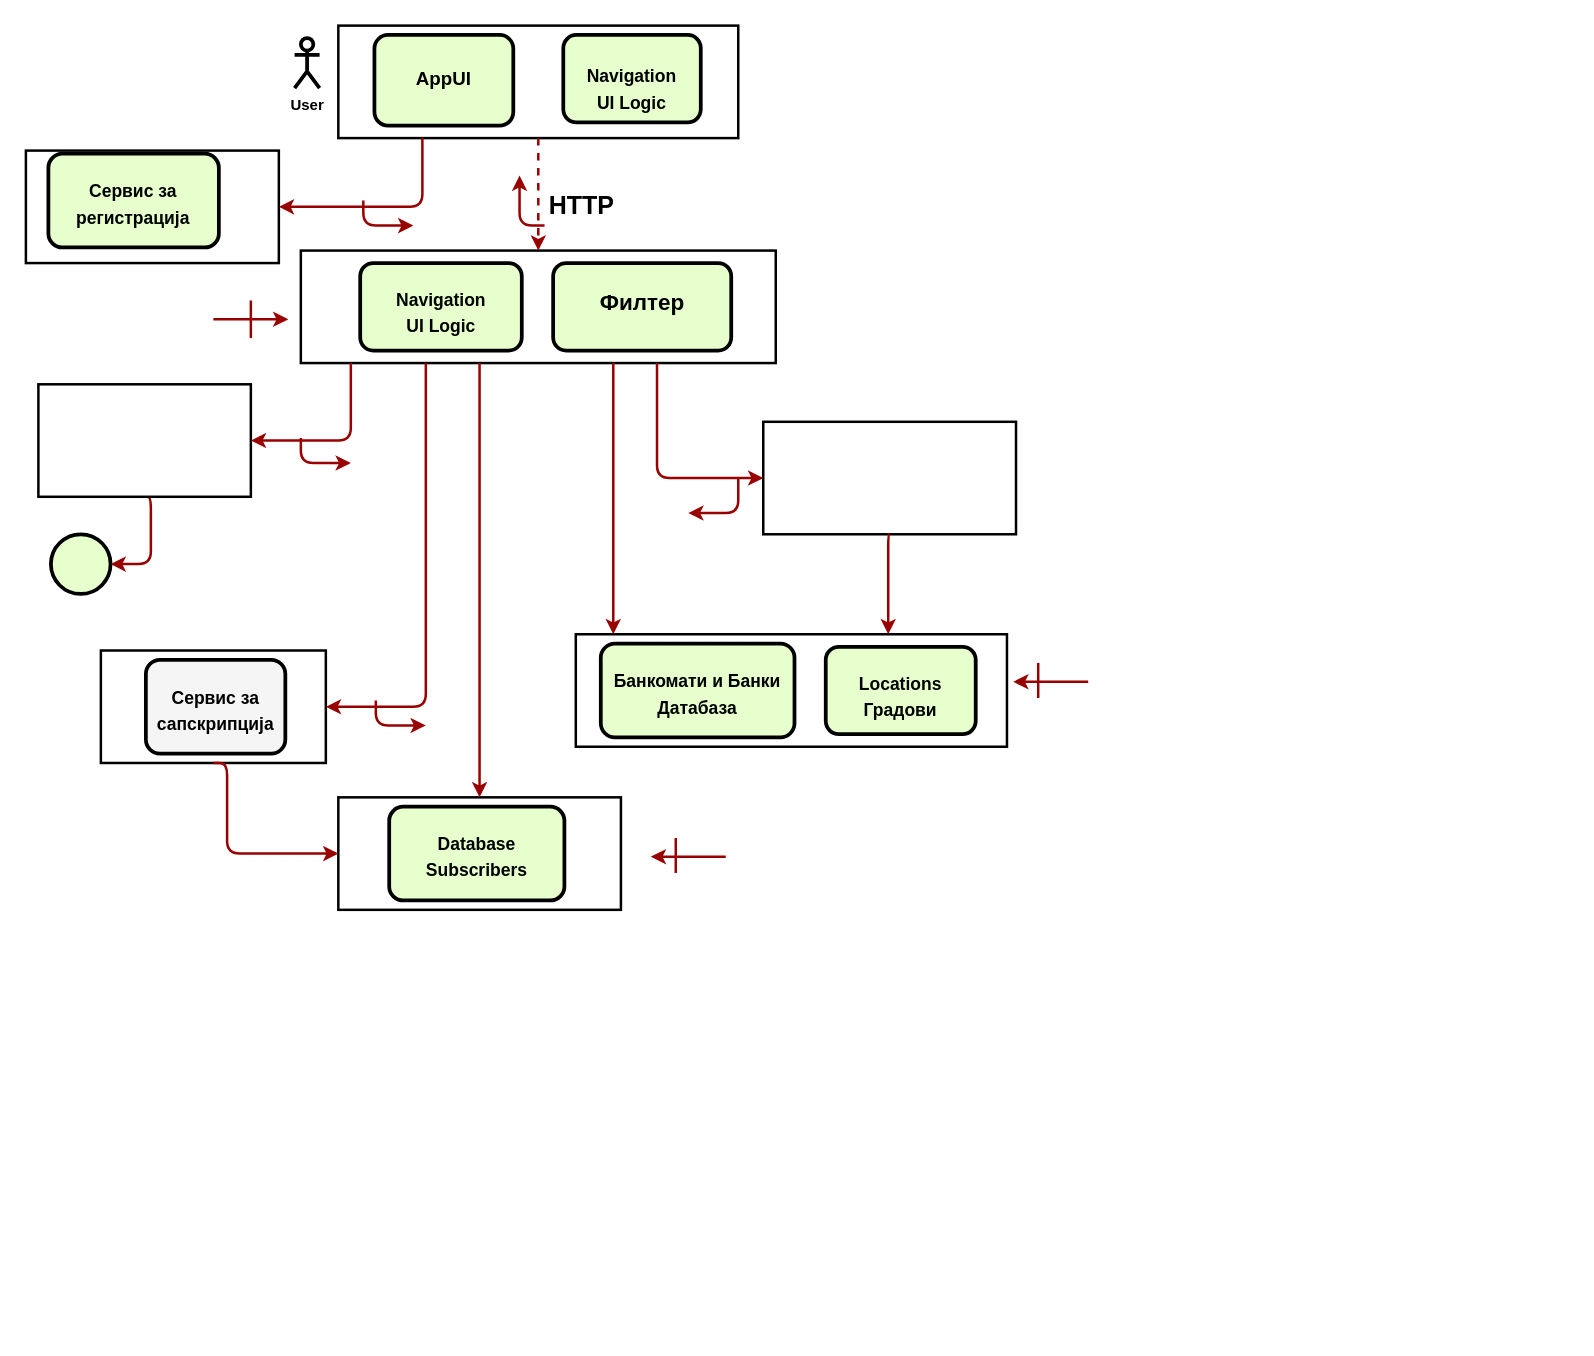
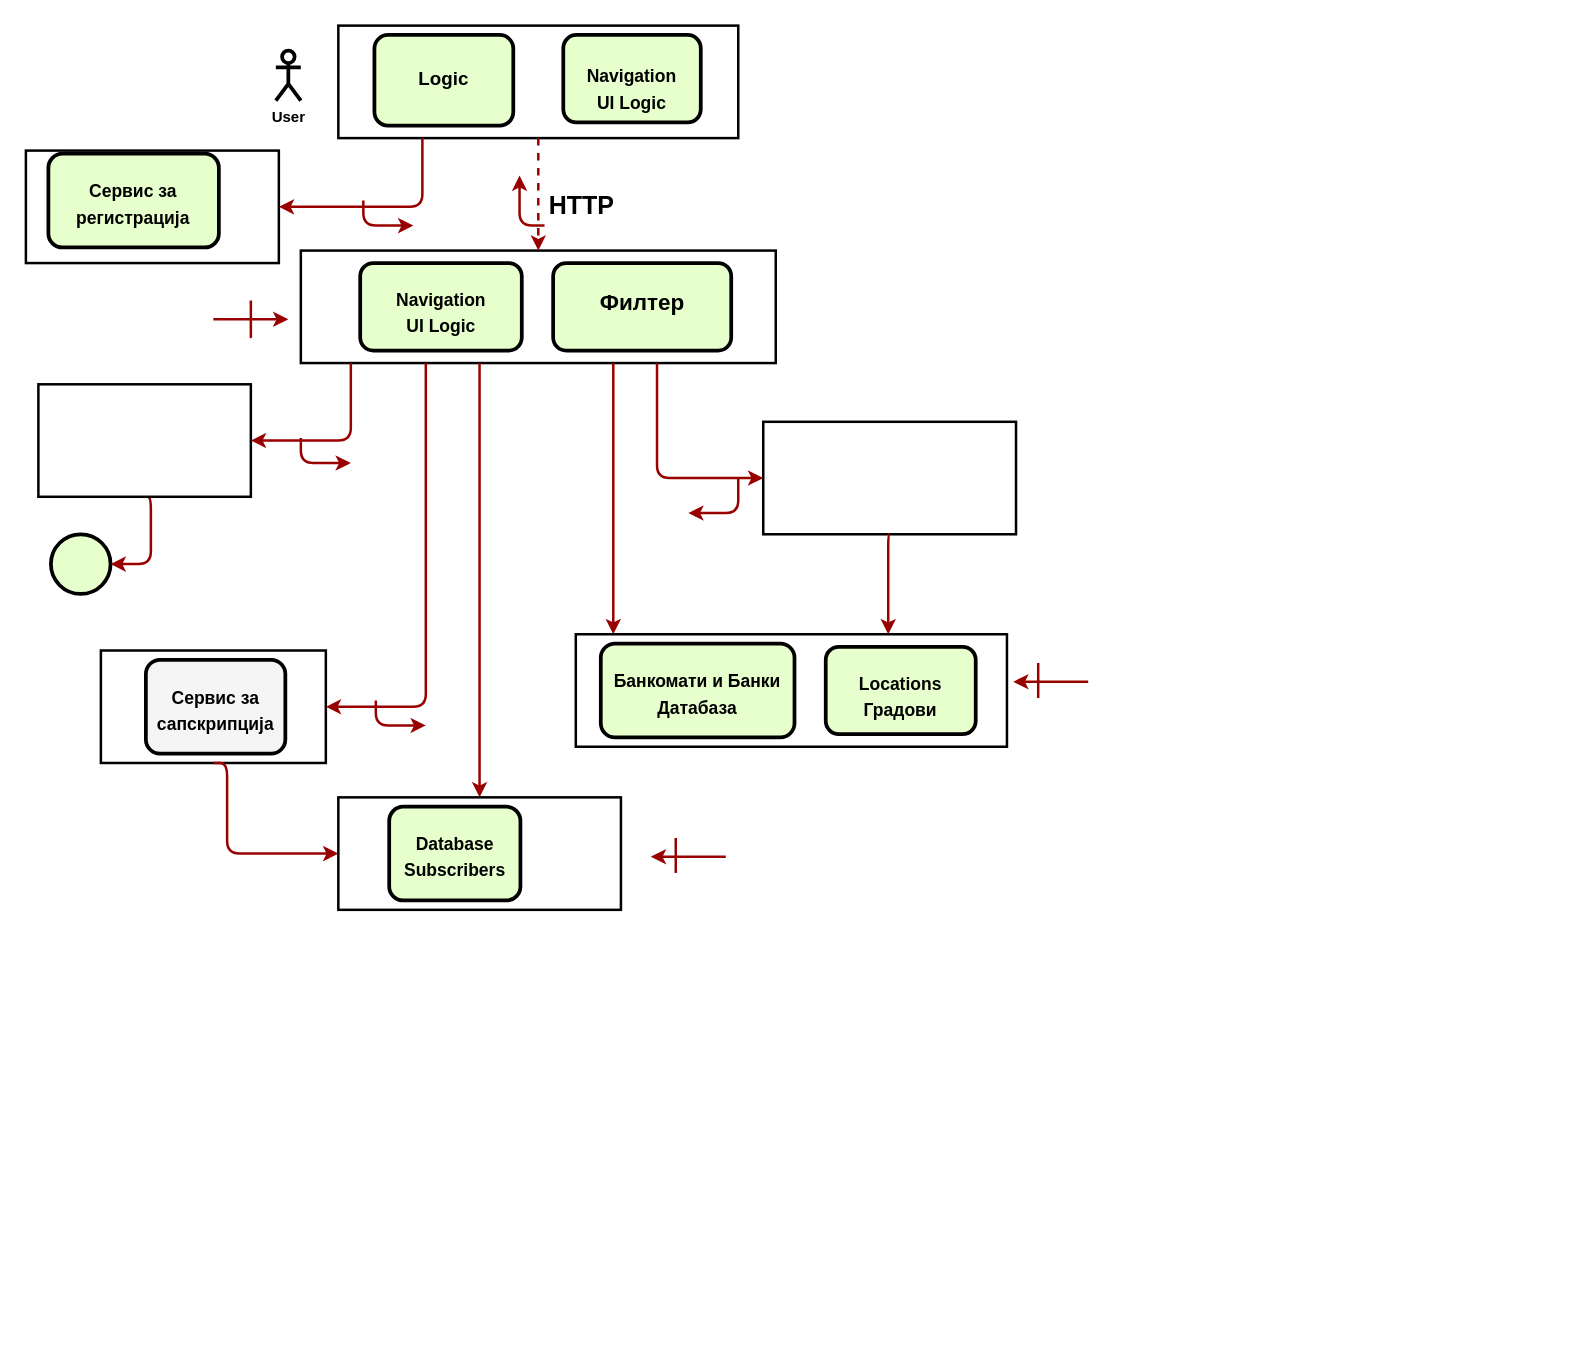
(444, 36) -> (444, 36)
(307, 63) -> (288, 76)
(477, 854) -> (455, 854)
